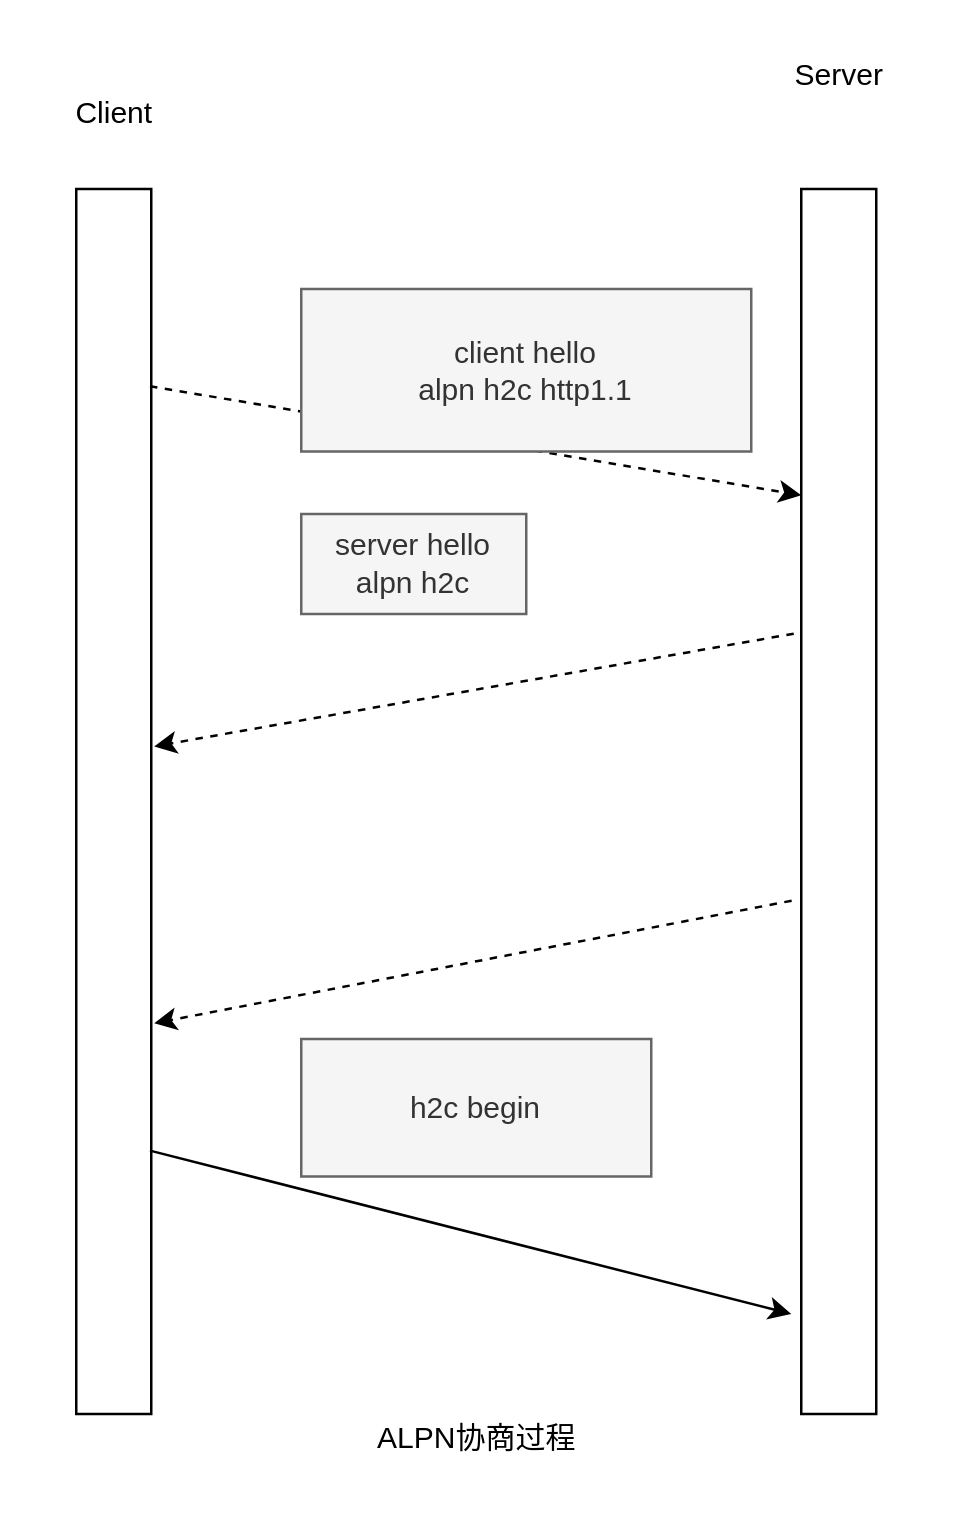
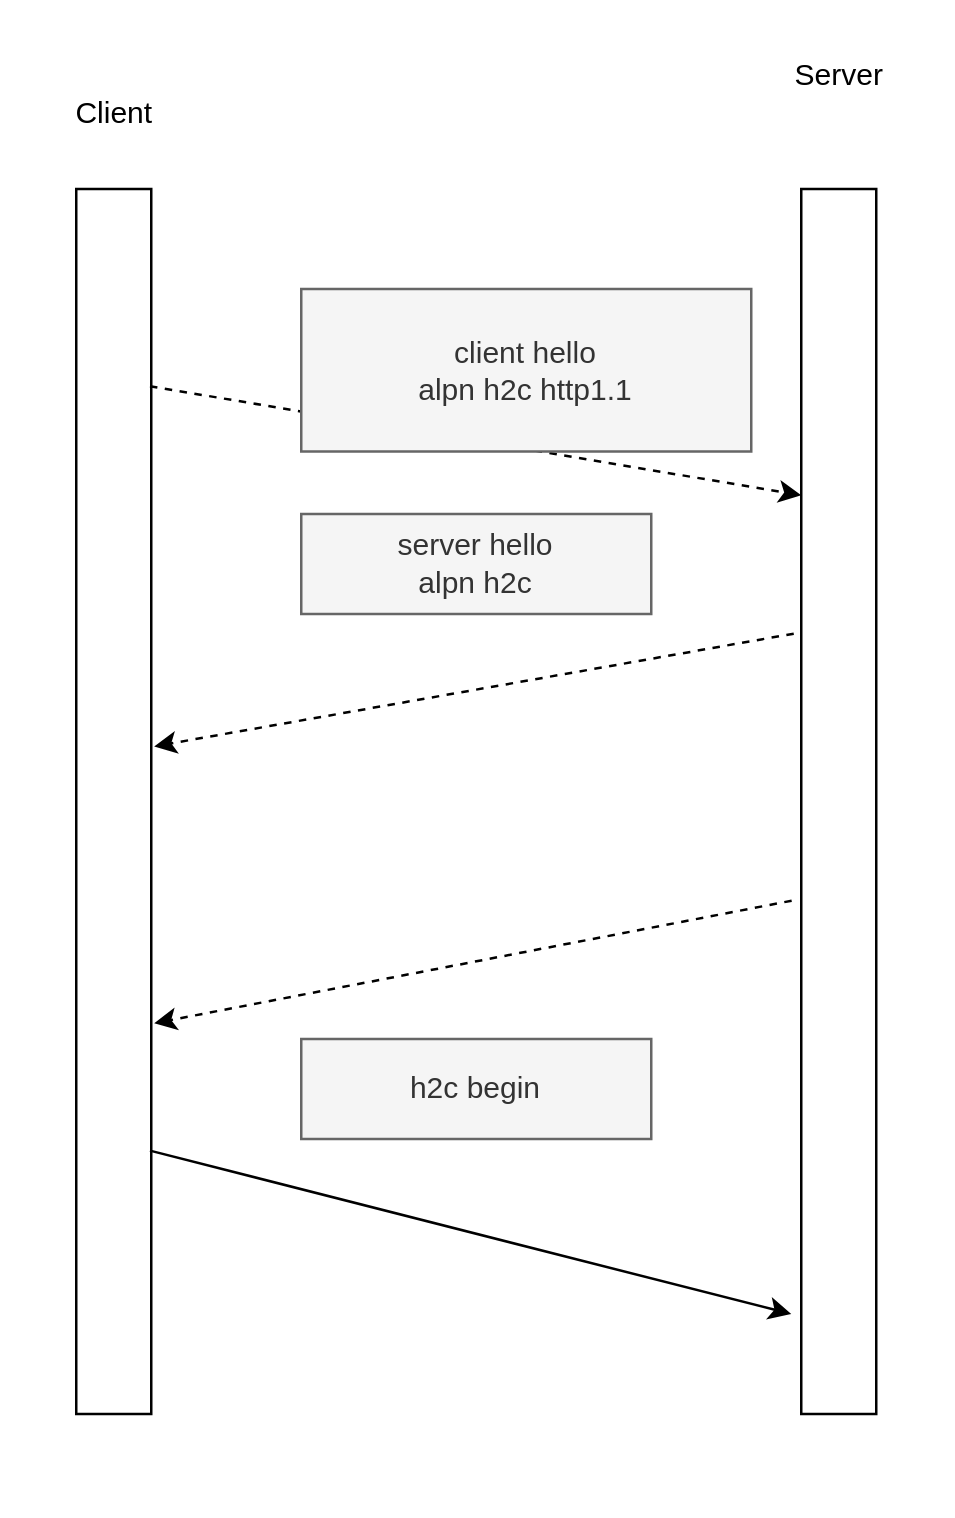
(414, 564) -> (476, 564)
(476, 1108) -> (476, 1089)
(476, 1439) -> none
